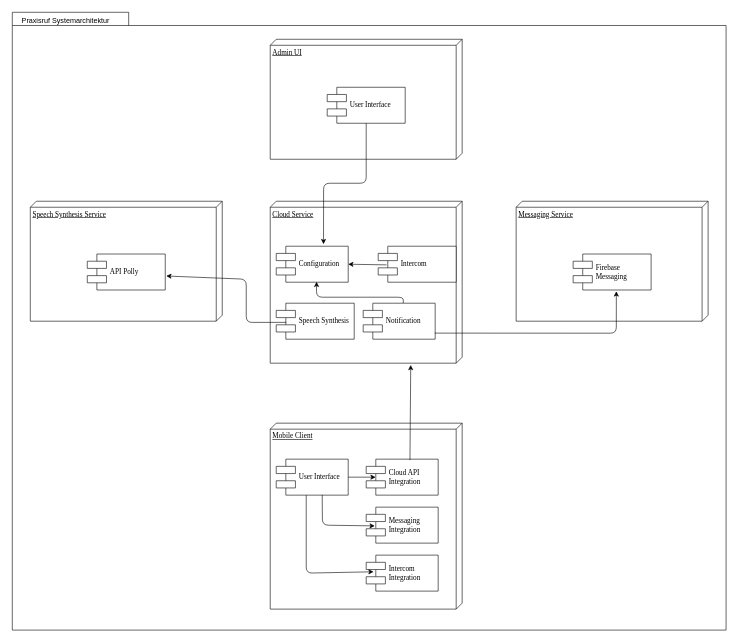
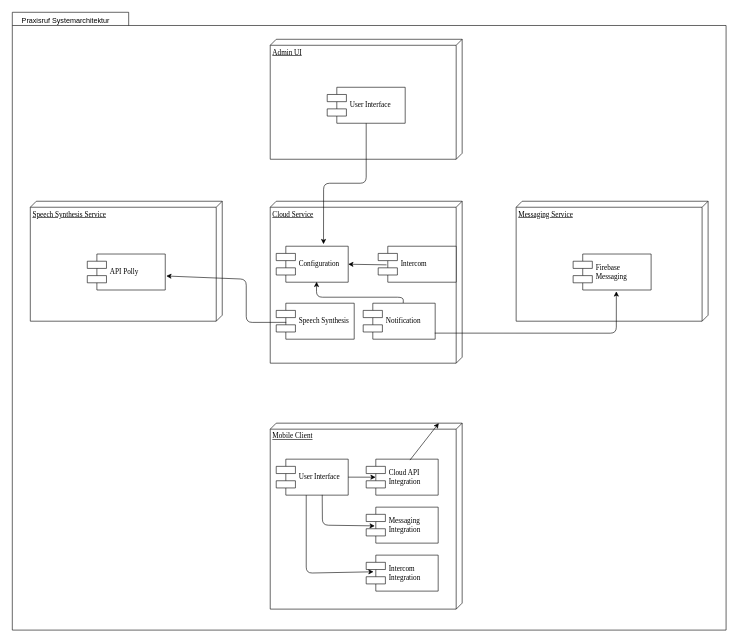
(411, 392) -> (424, 443)
